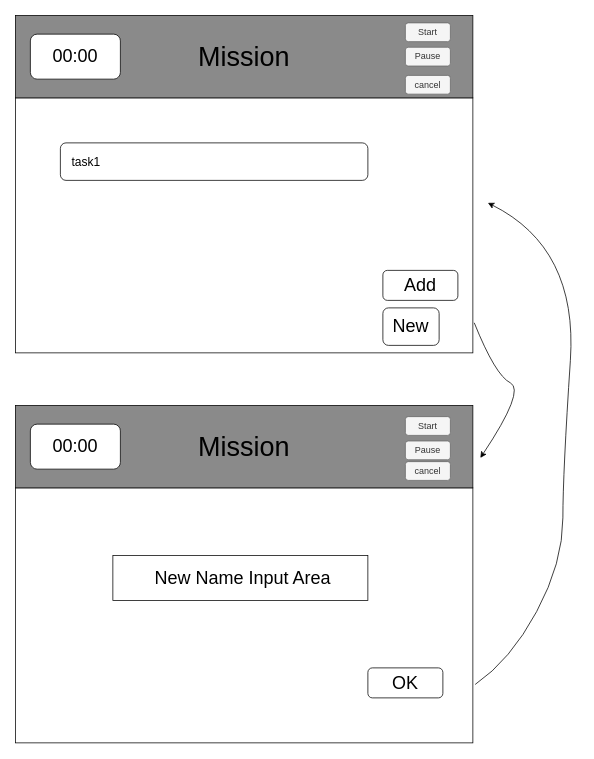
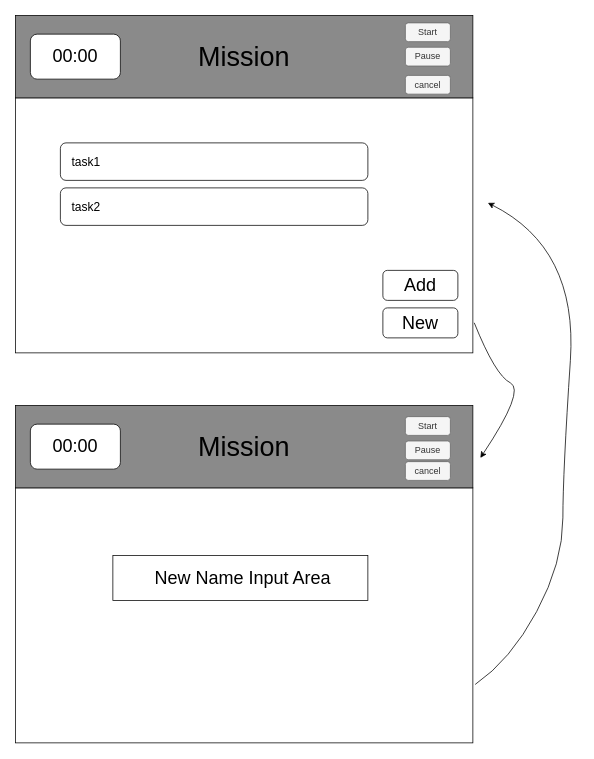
none -> (214, 207)
(411, 327) -> (420, 323)
(405, 683) -> none
